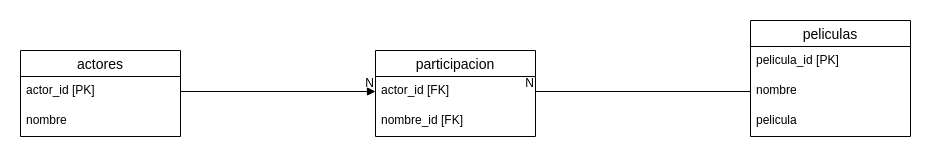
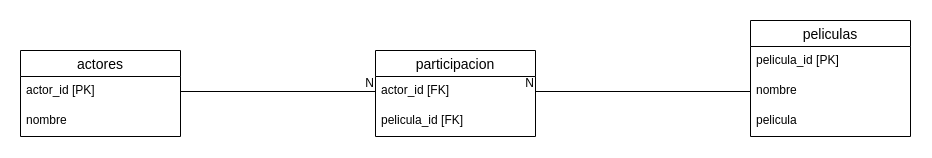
(366, 92) -> (369, 92)
(425, 121) -> (427, 121)
